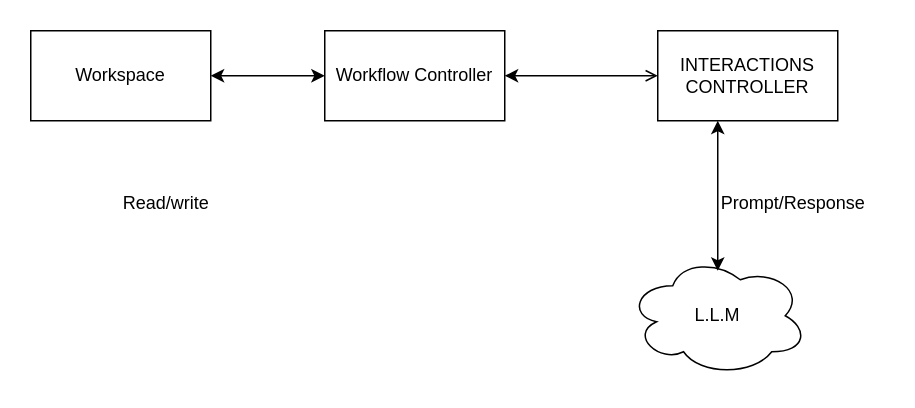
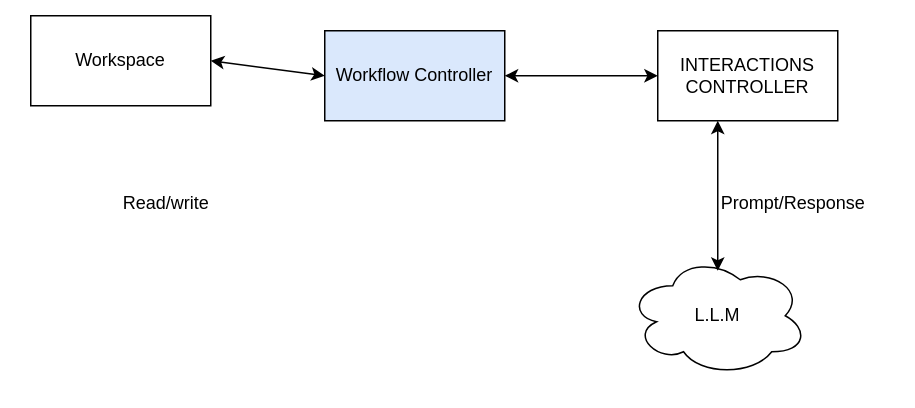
(121, 76) -> (121, 61)
(415, 76) -> (415, 76)
(648, 76) -> (646, 76)
